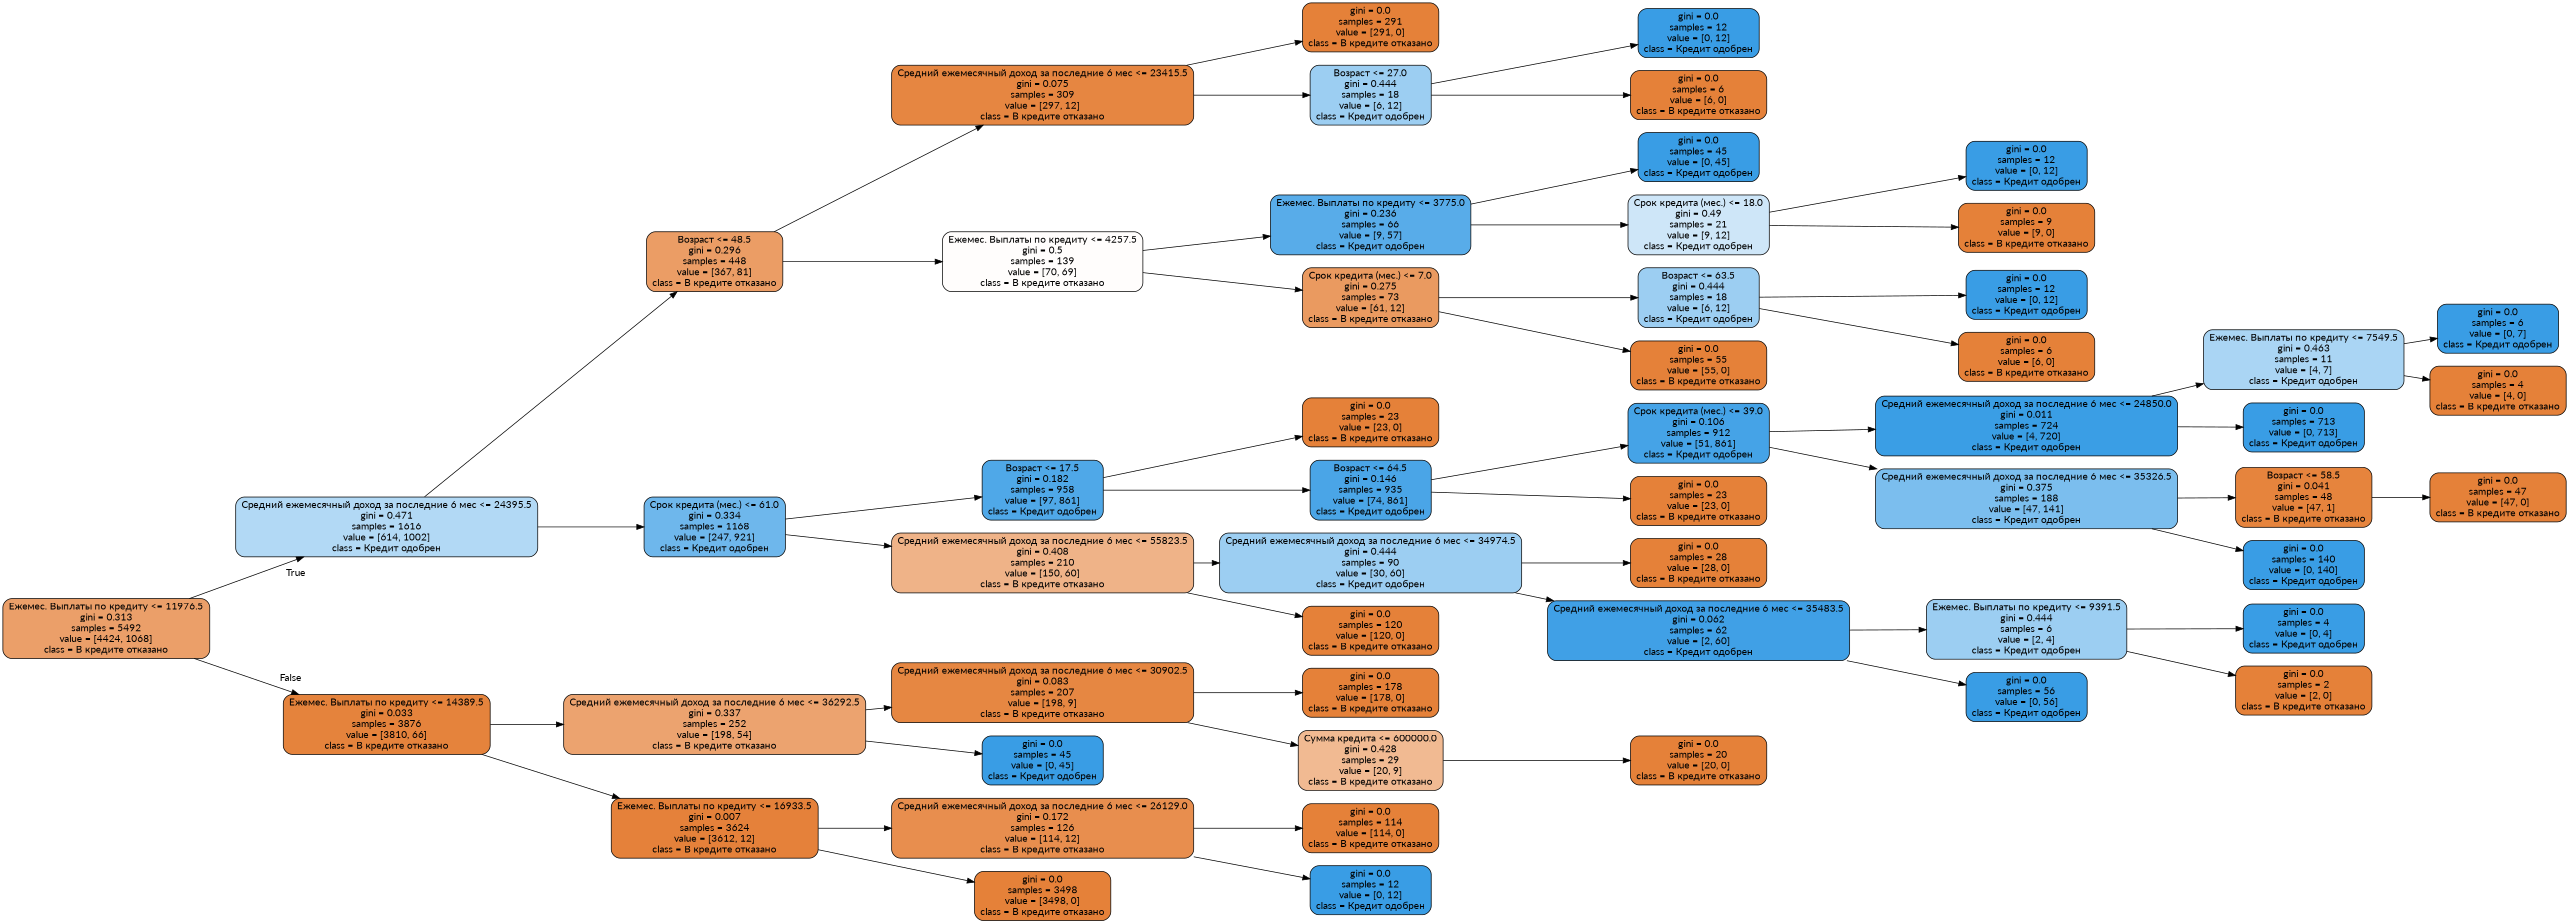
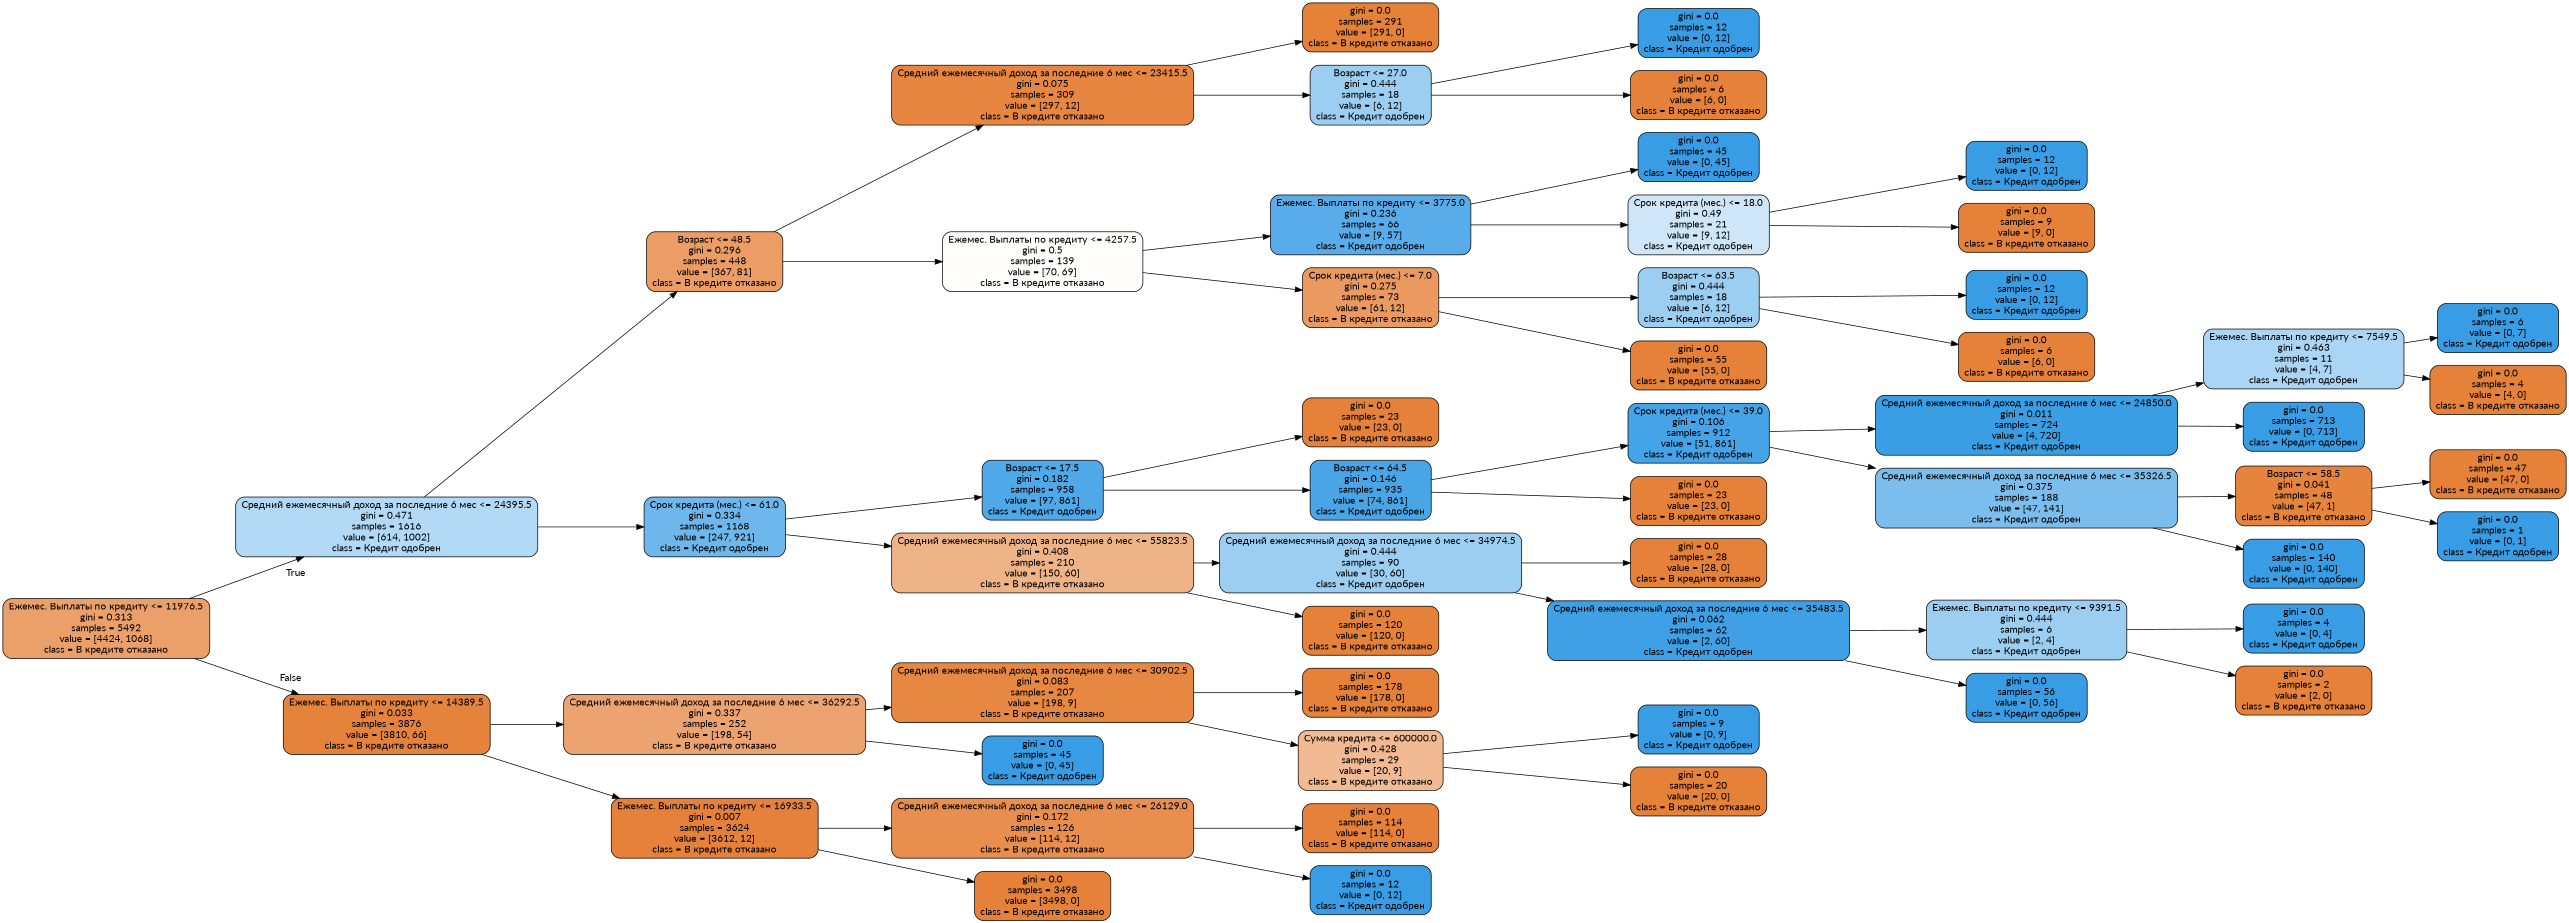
none -> (2498, 536)
none -> (1699, 729)
